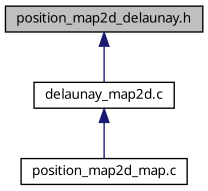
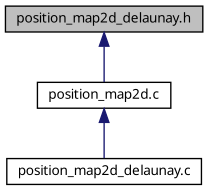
(104, 95) -> (104, 95)
(104, 172) -> (104, 172)
